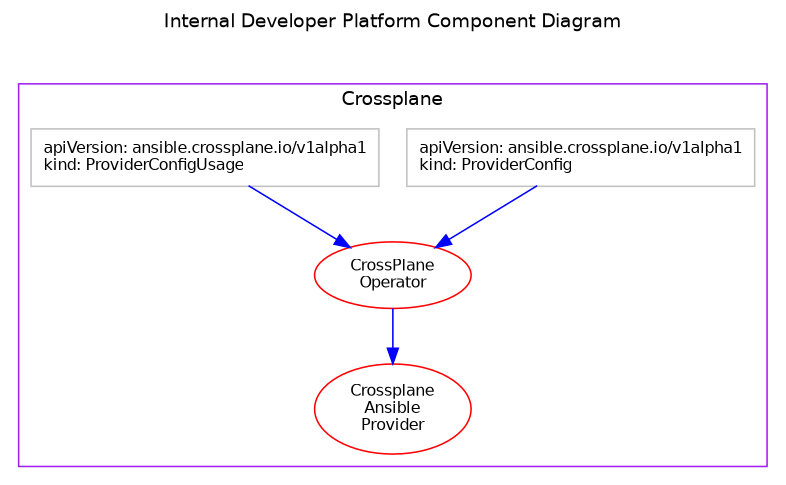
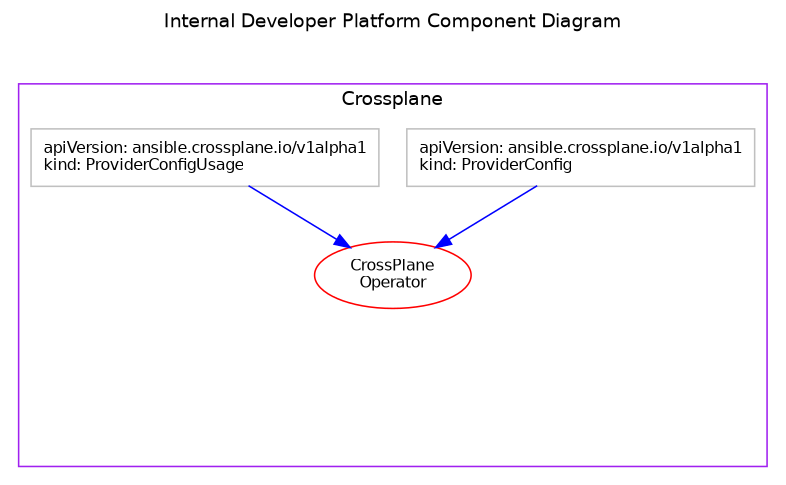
(393, 409) -> none
